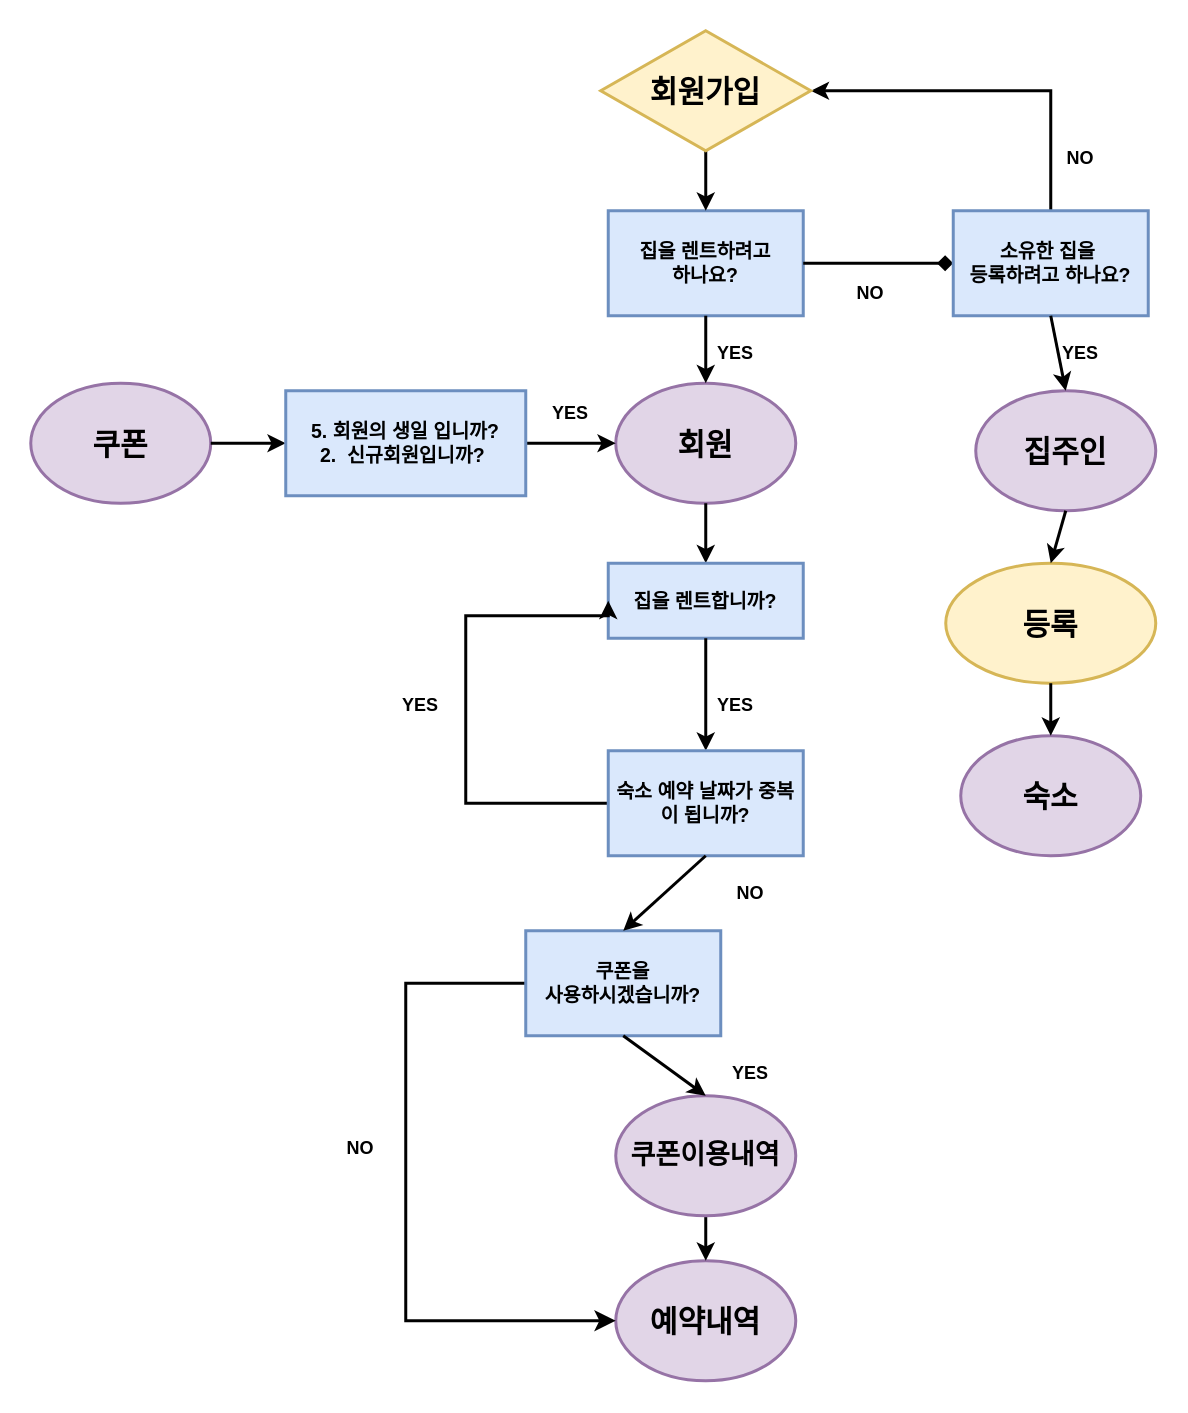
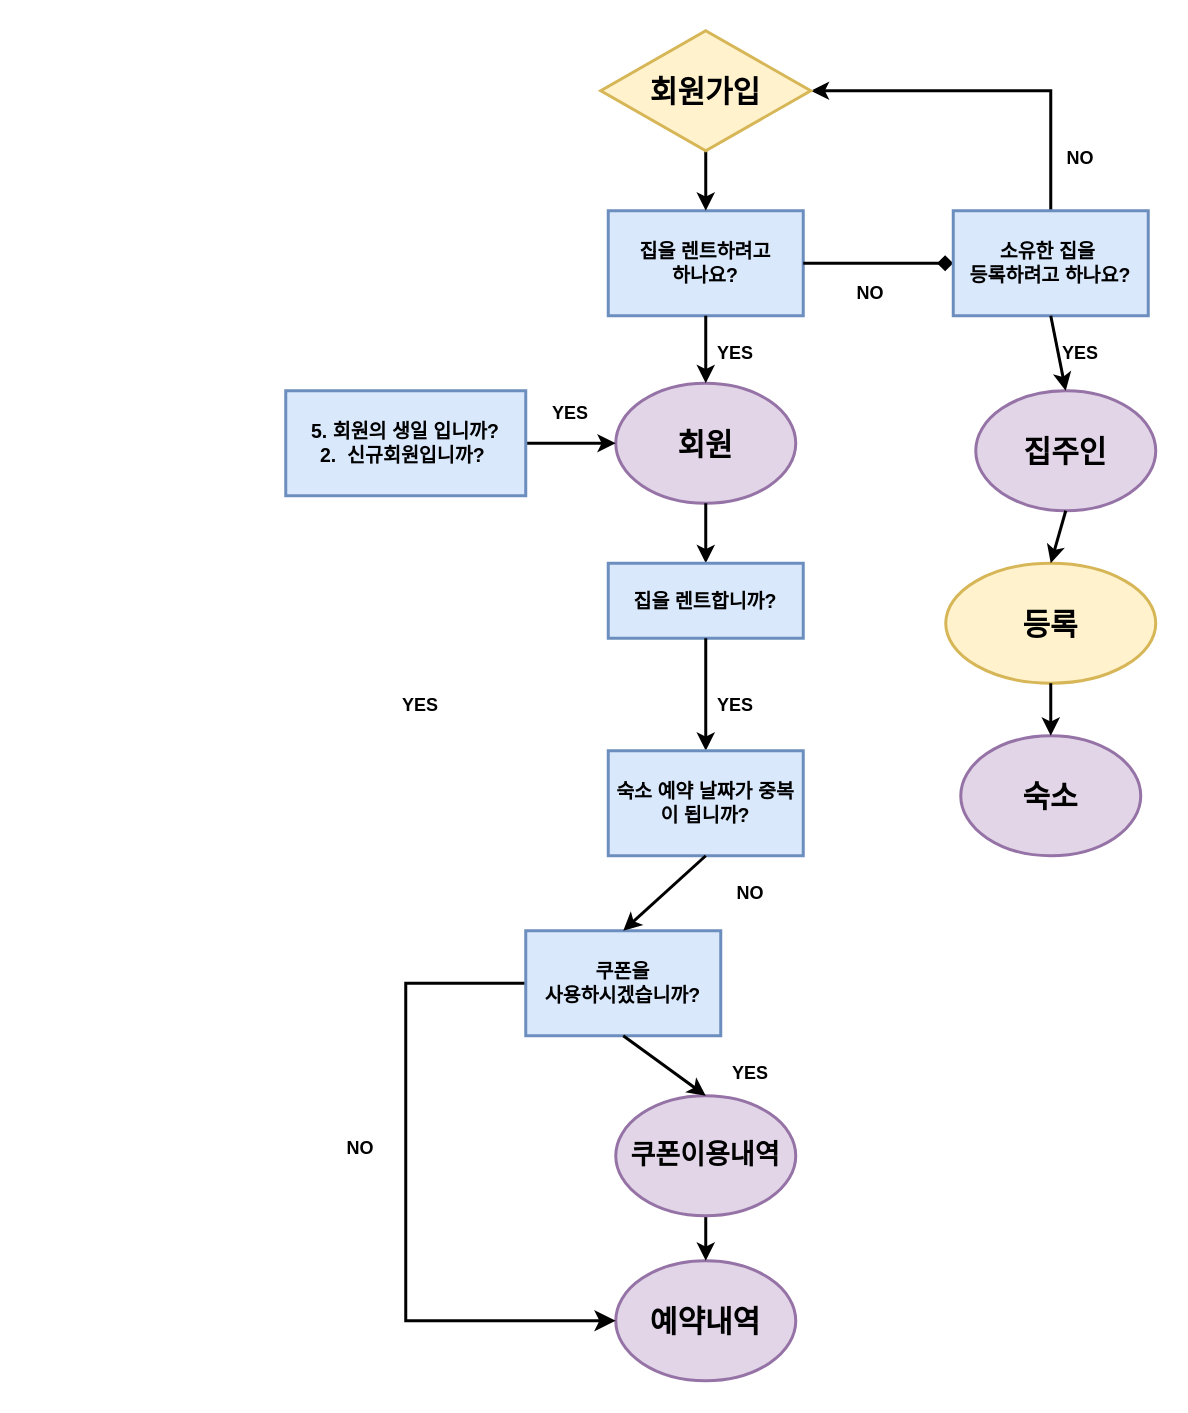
(121, 443) -> none
(242, 443) -> none
(466, 709) -> none
